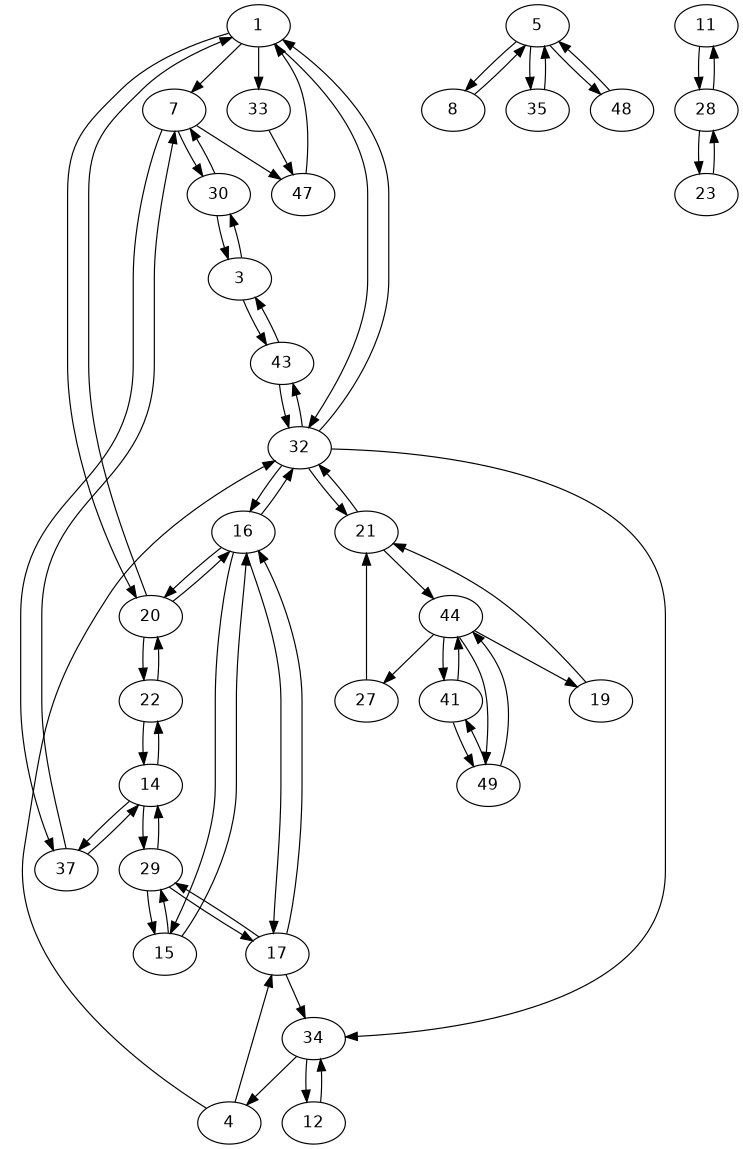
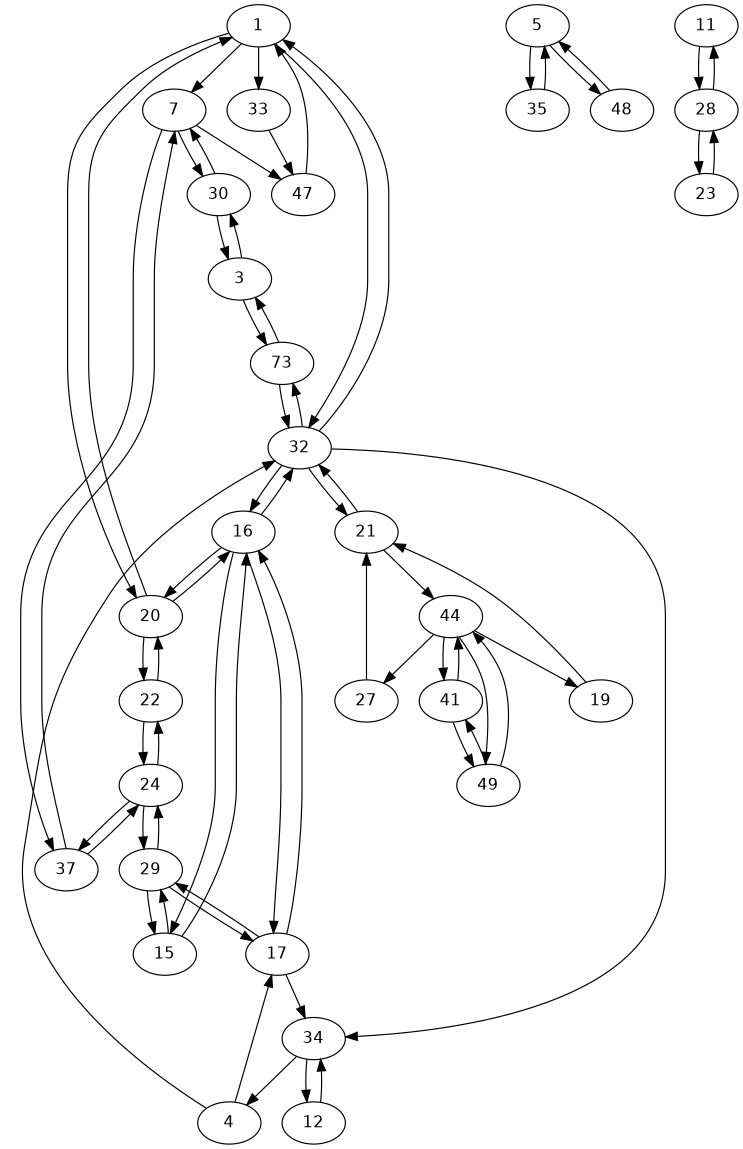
(453, 110) -> none
(282, 363) -> (282, 363)
(151, 785) -> (151, 785)
